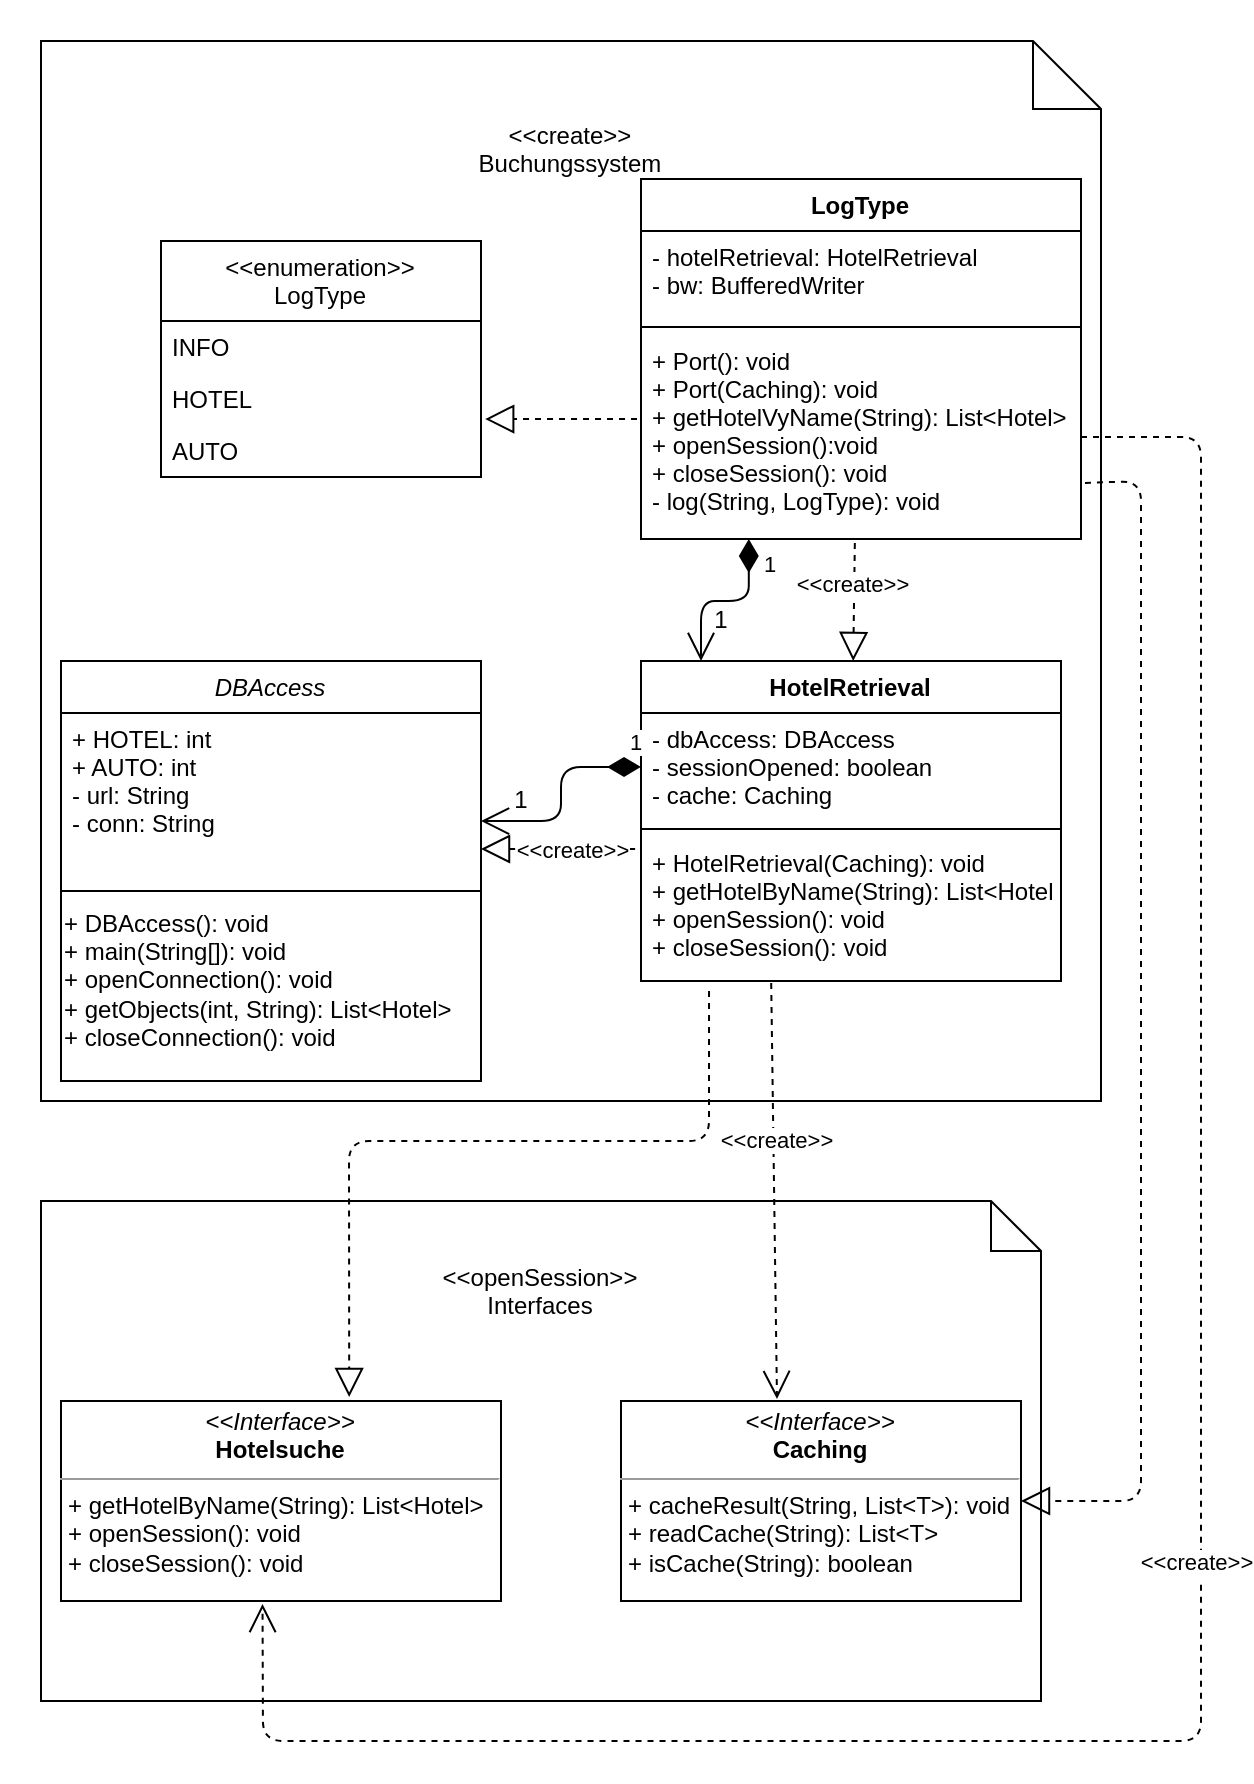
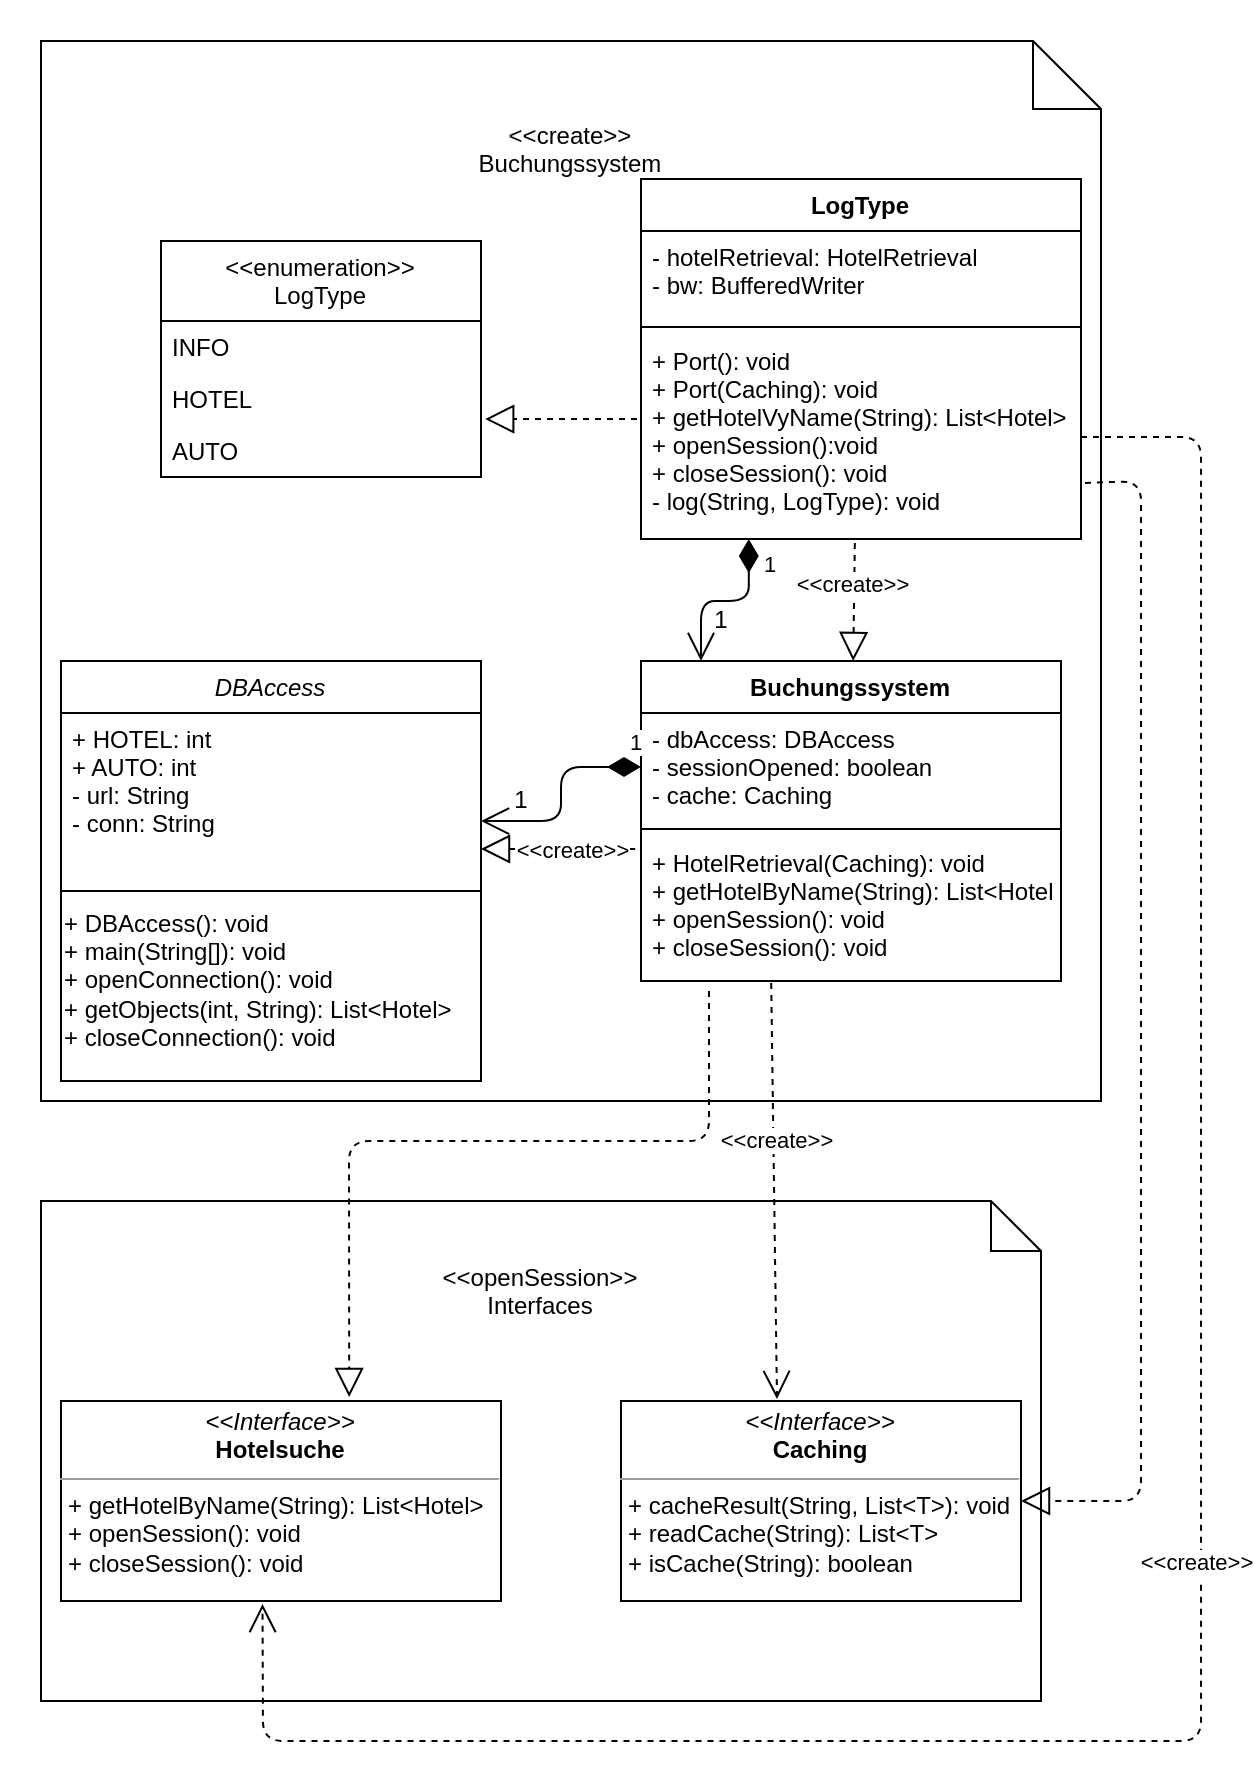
(850, 688) -> (850, 688)
